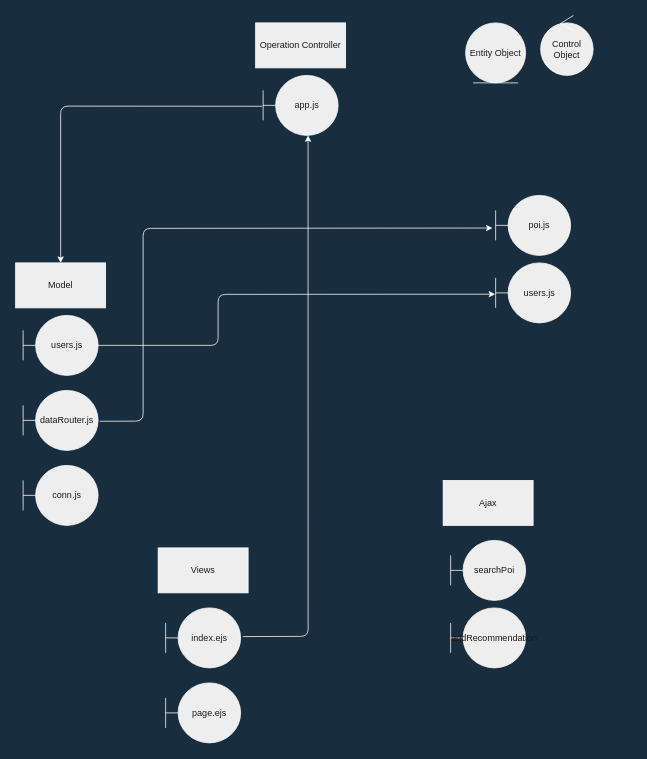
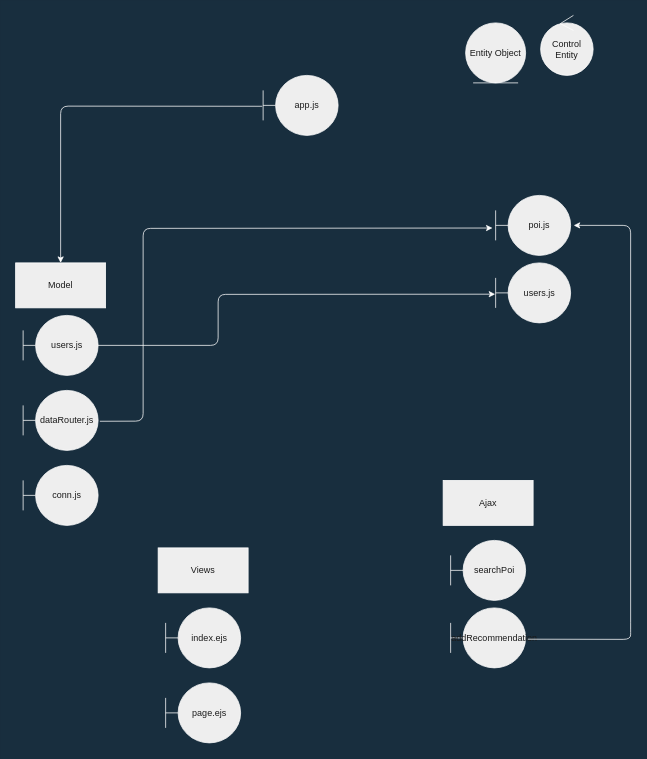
(300, 45) -> none
(567, 49) -> (567, 49)
none -> (630, 460)
(276, 636) -> none
